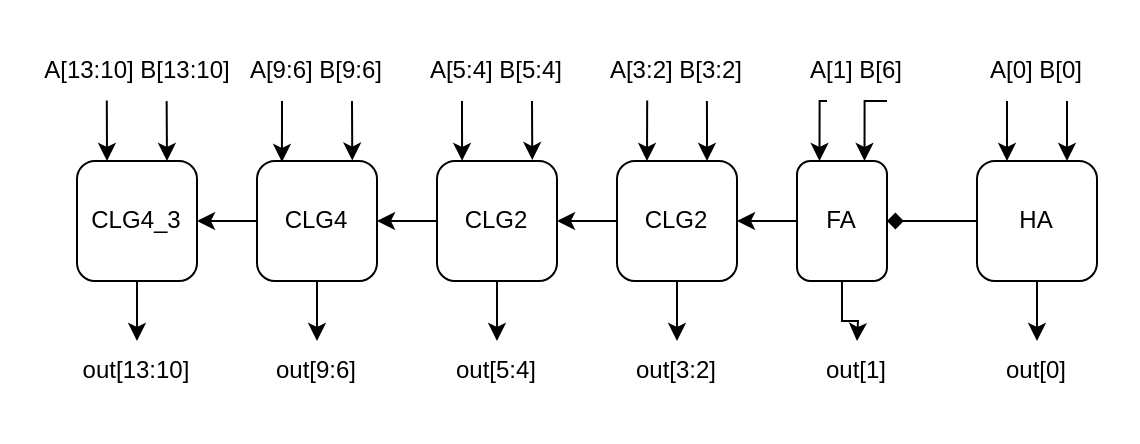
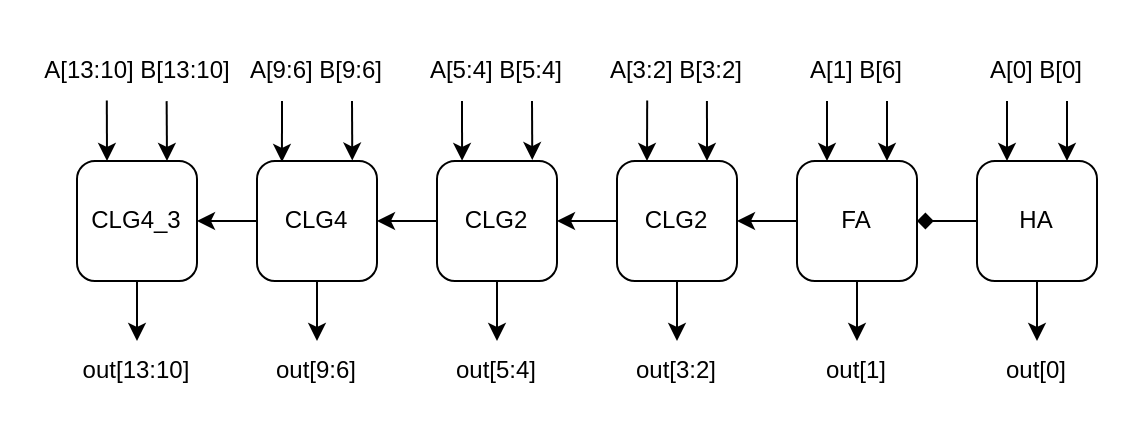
(842, 221) -> (857, 221)
